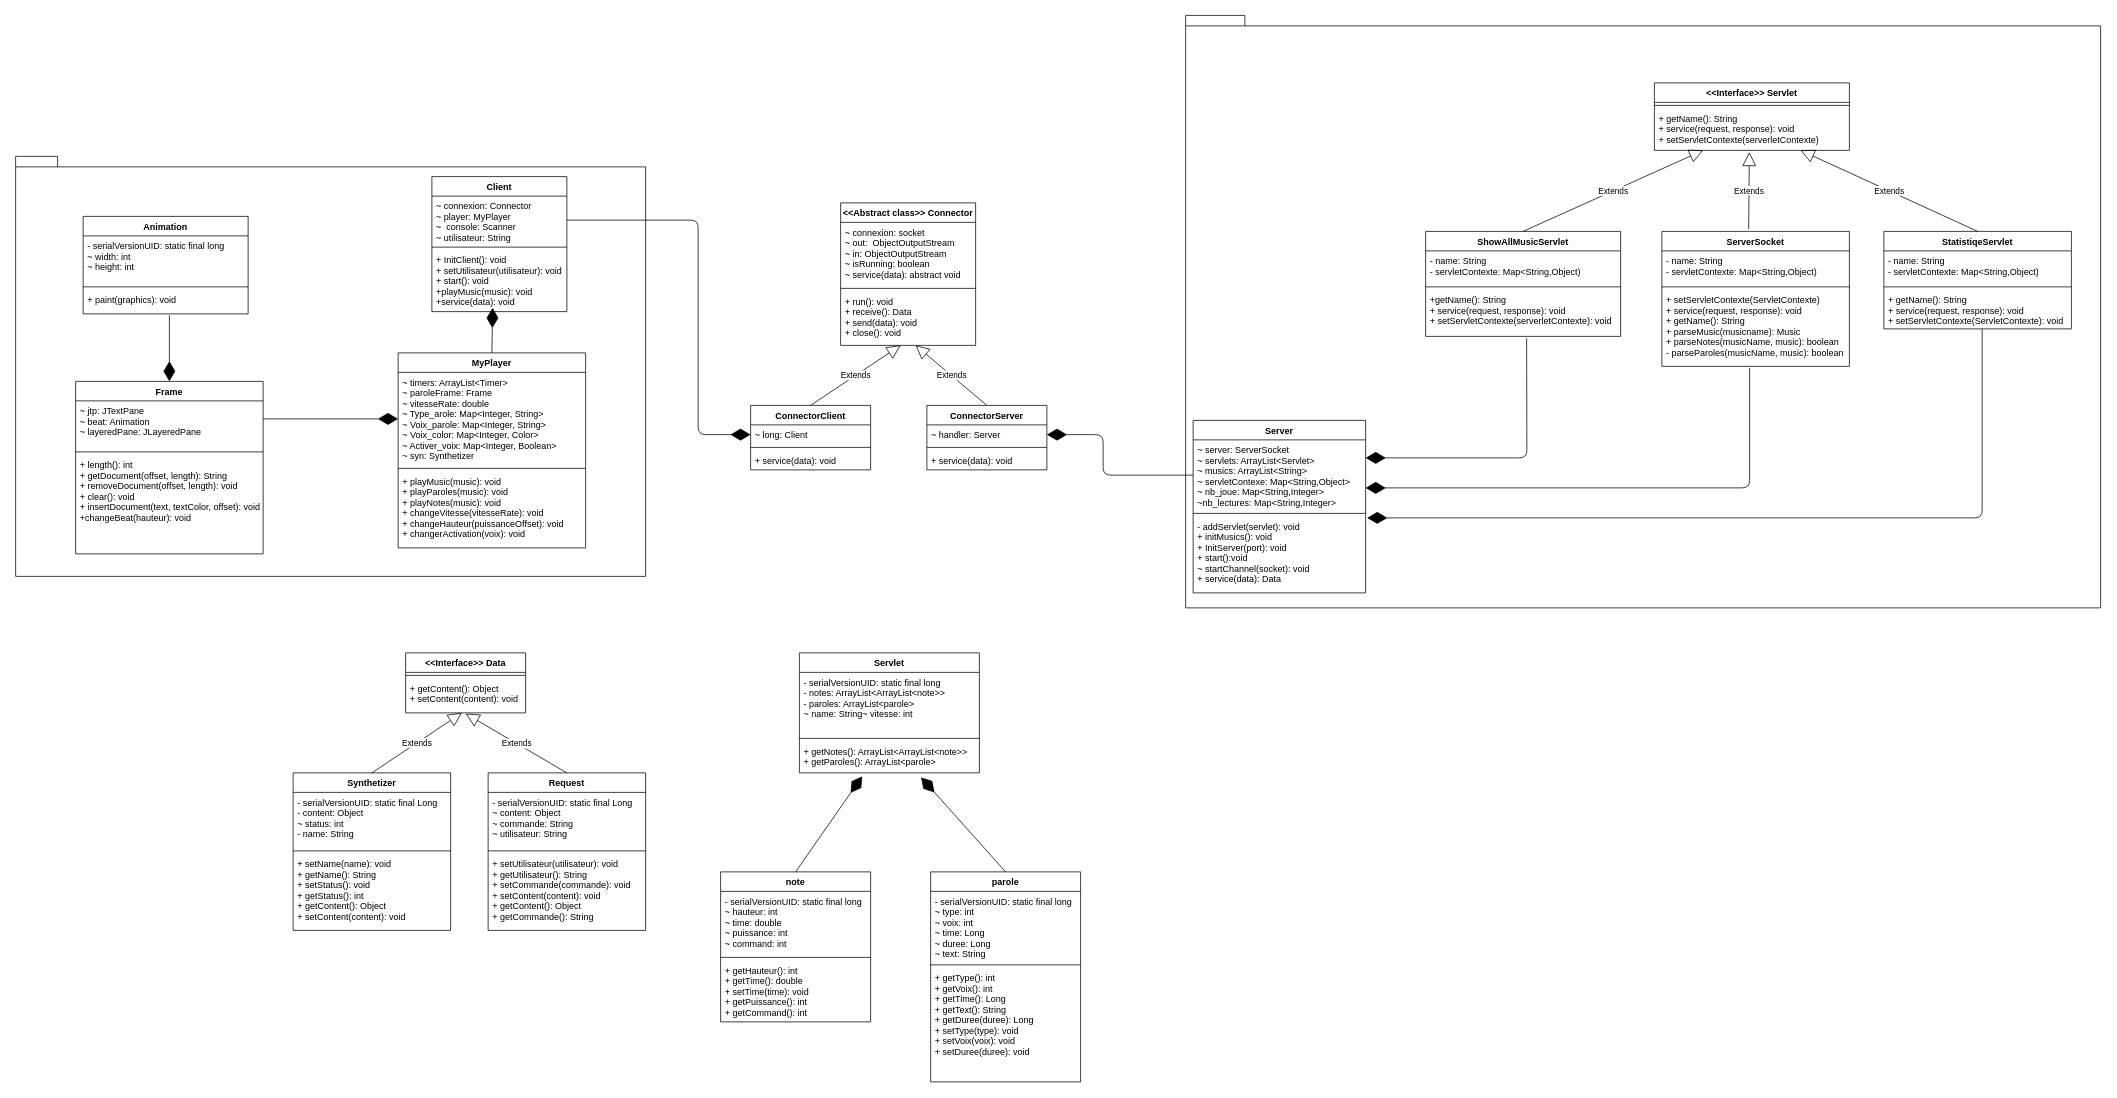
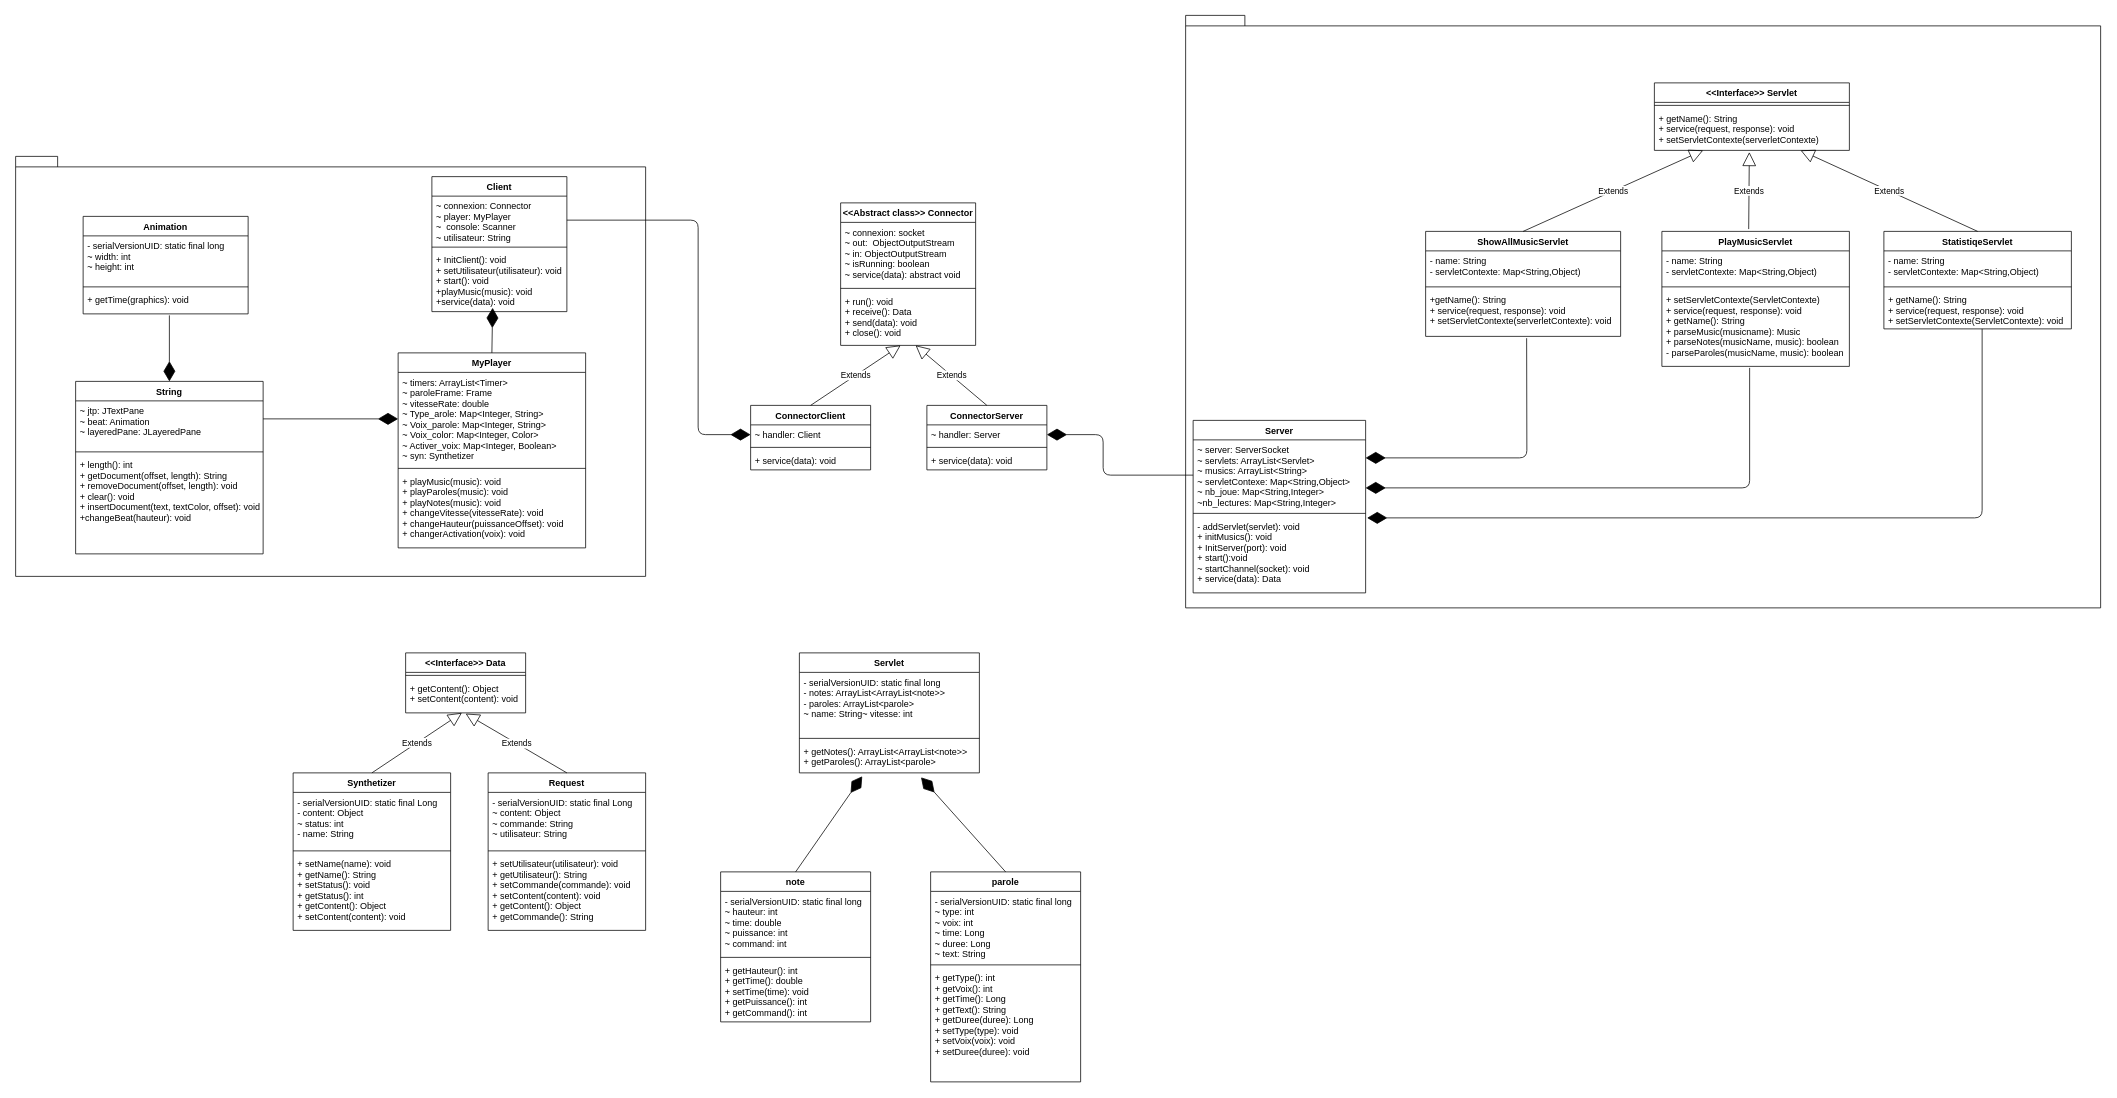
(1755, 242) -> (1755, 242)
(138, 300) -> (143, 300)
(169, 392) -> (169, 392)
(783, 435) -> (790, 435)
